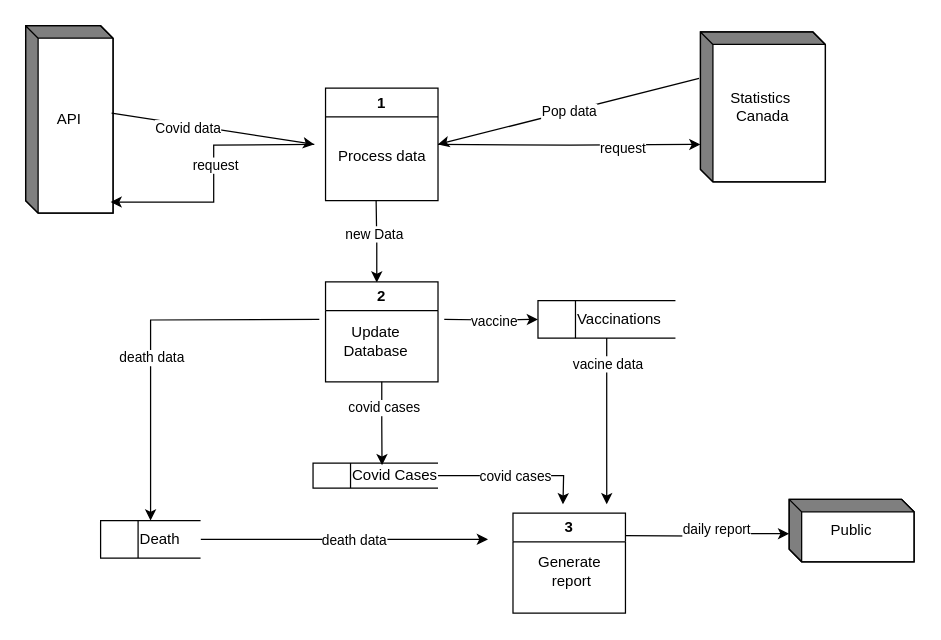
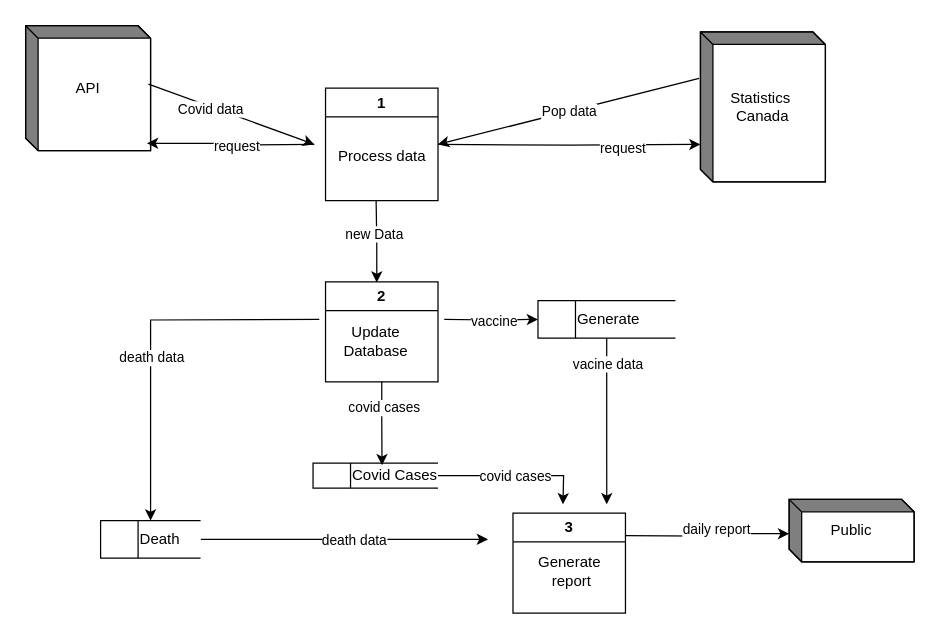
(69, 119) -> (88, 88)
(591, 319) -> (578, 319)
